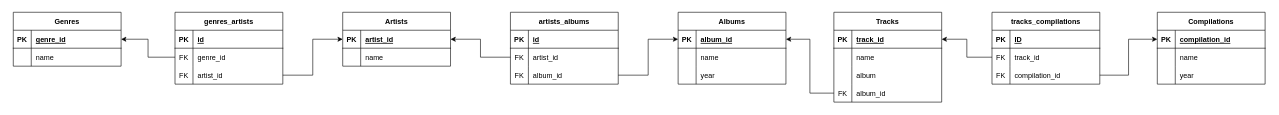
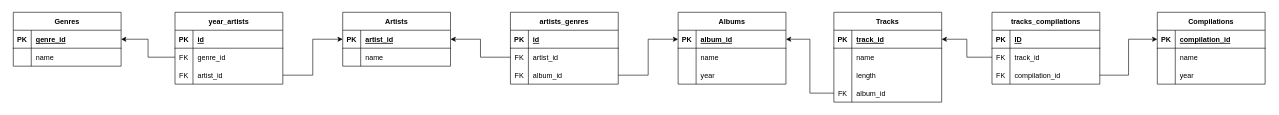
(228, 22) -> (228, 22)
(564, 22) -> (564, 22)
(866, 76) -> (868, 76)
